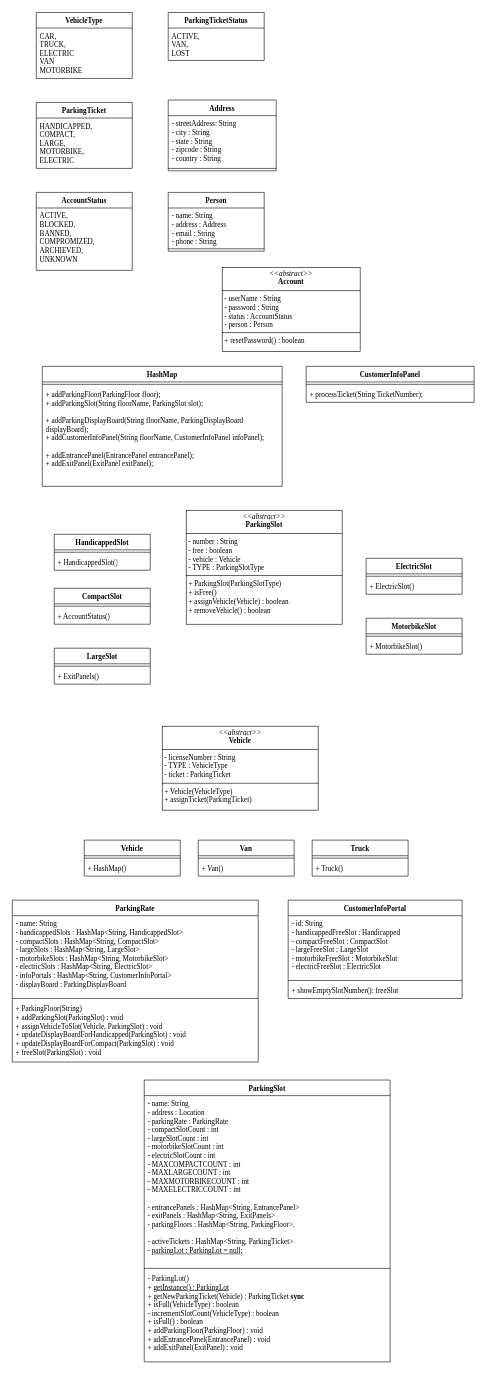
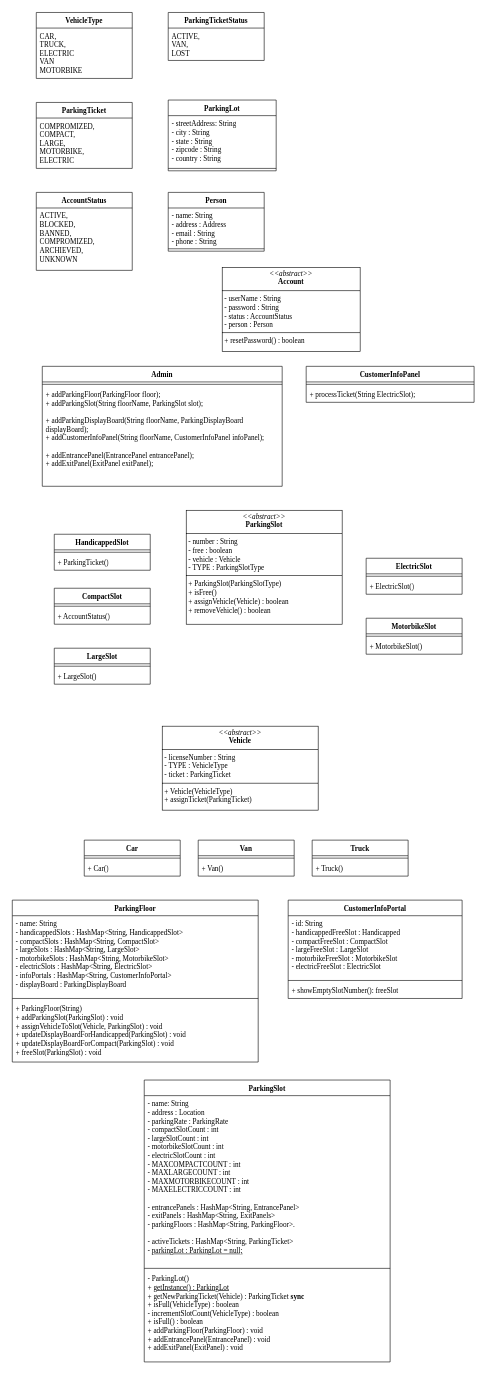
(222, 108) -> (222, 108)
(63, 144) -> (63, 144)
(162, 375) -> (162, 375)
(379, 395) -> (377, 395)
(93, 563) -> (89, 563)
(83, 677) -> (82, 677)
(132, 849) -> (132, 849)
(109, 869) -> (101, 869)
(135, 909) -> (135, 909)
